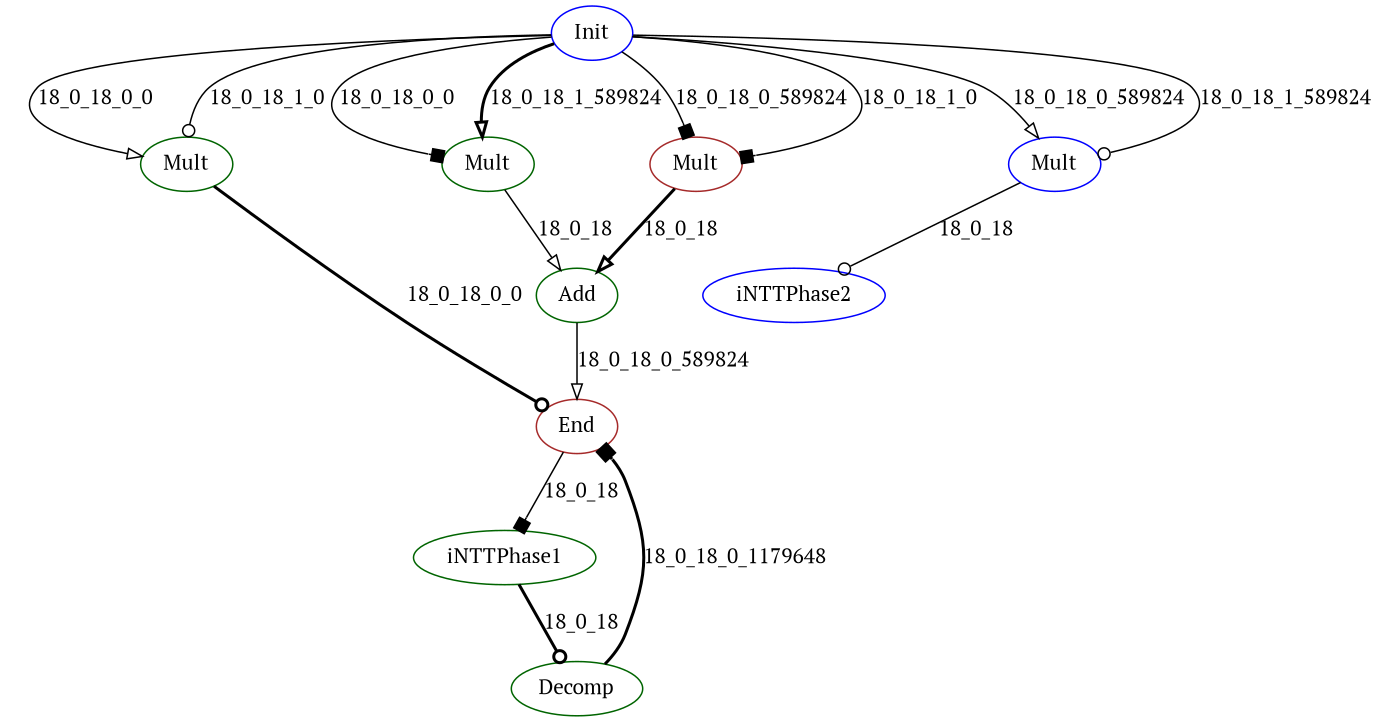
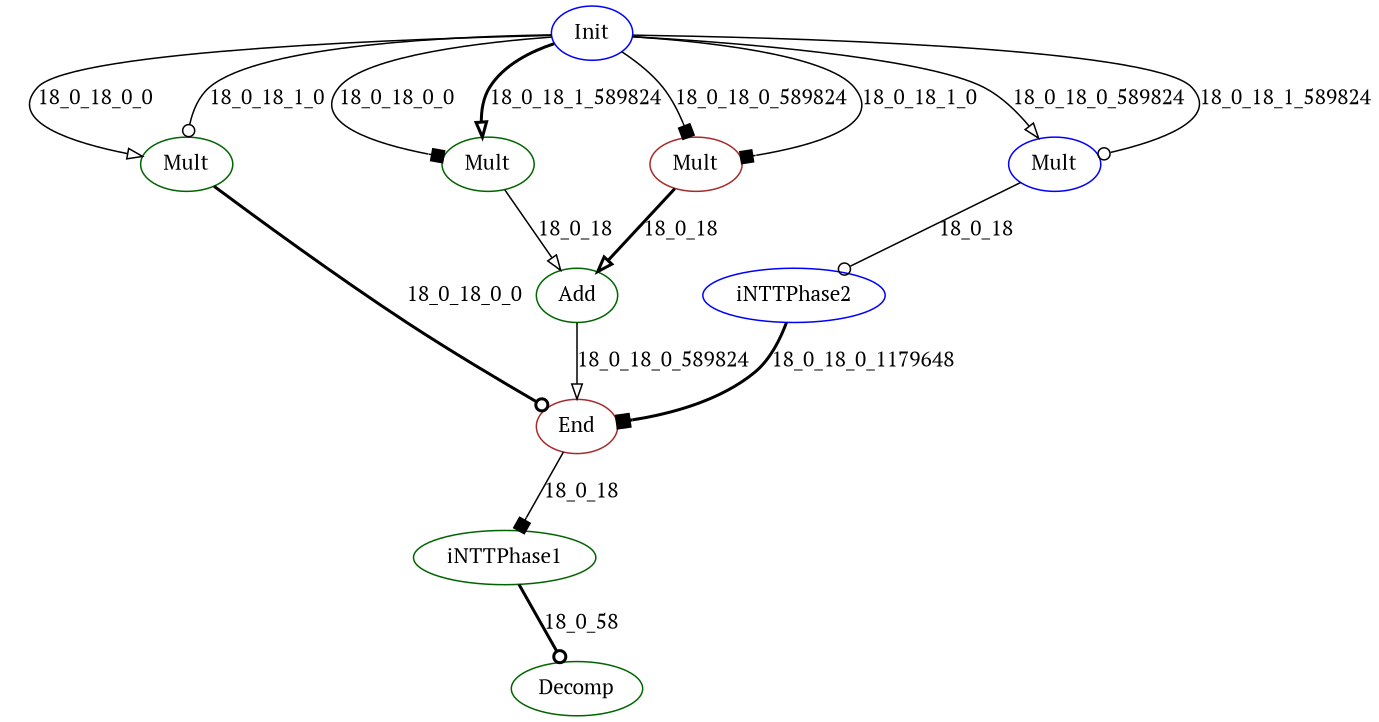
(643, 563) -> (724, 392)
(582, 623) -> (582, 623)
